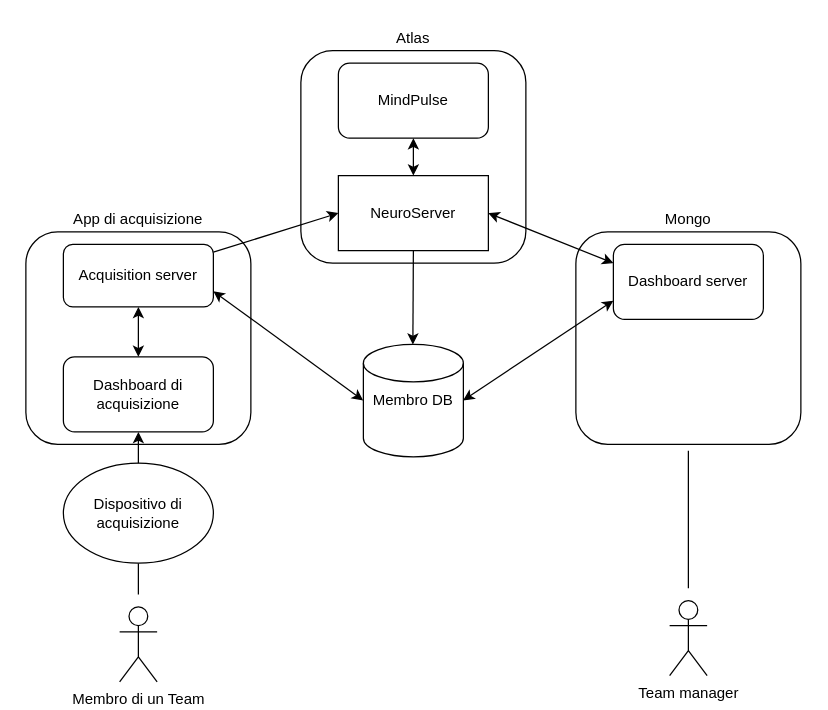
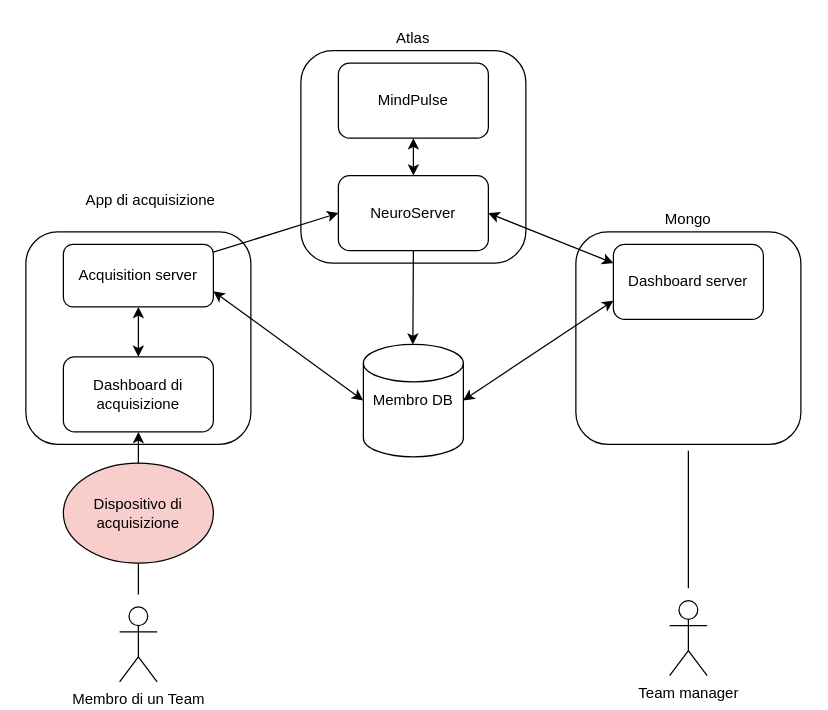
(413, 213) -> (413, 213)
(138, 219) -> (151, 201)
(138, 513) -> (138, 513)
